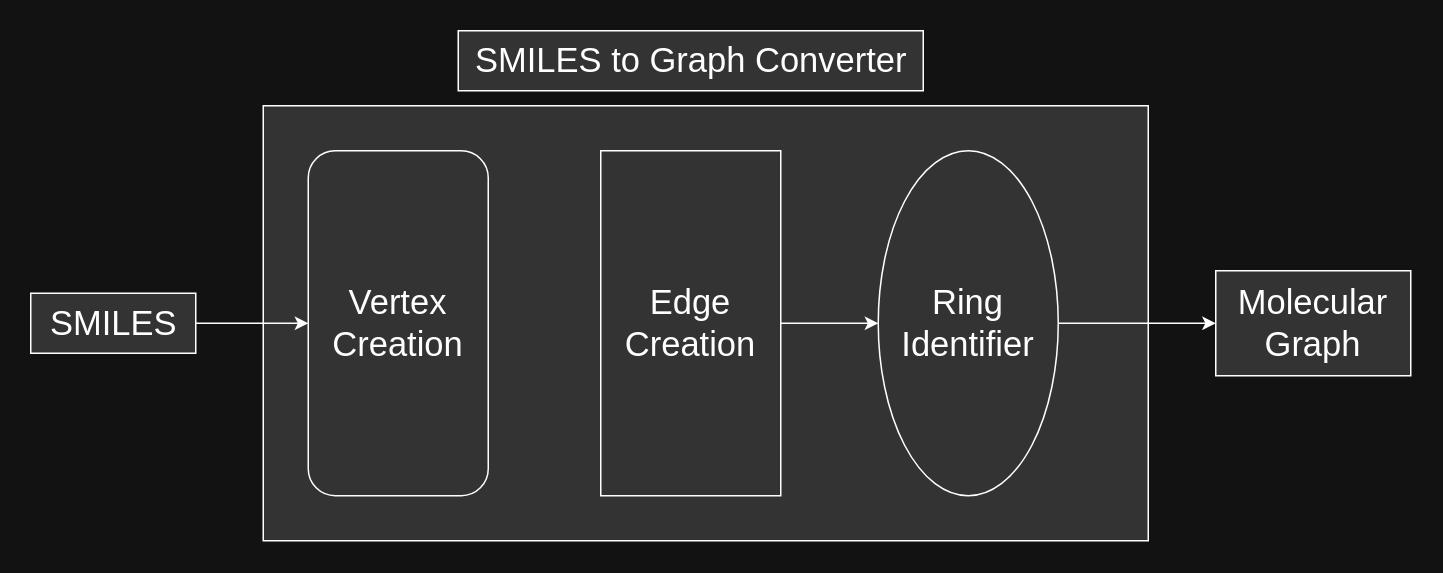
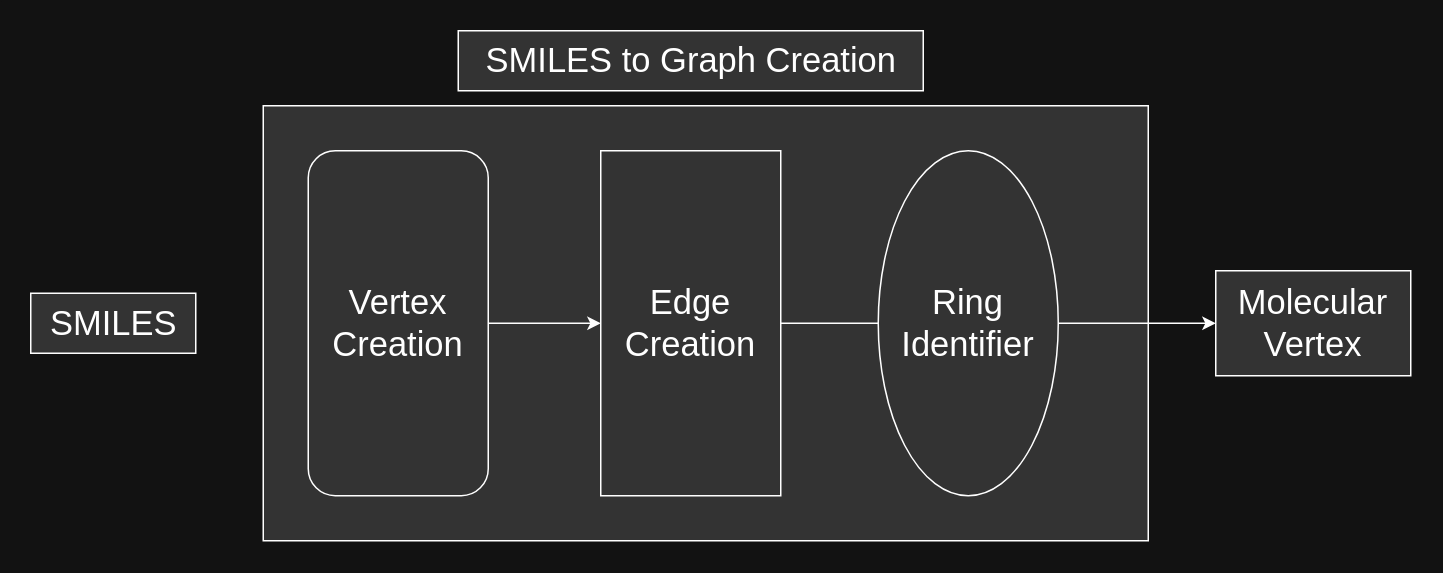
(692, 61) -> (692, 61)
(247, 323) -> none
none -> (540, 323)
(867, 323) -> (871, 323)
(1313, 323) -> (1313, 323)
